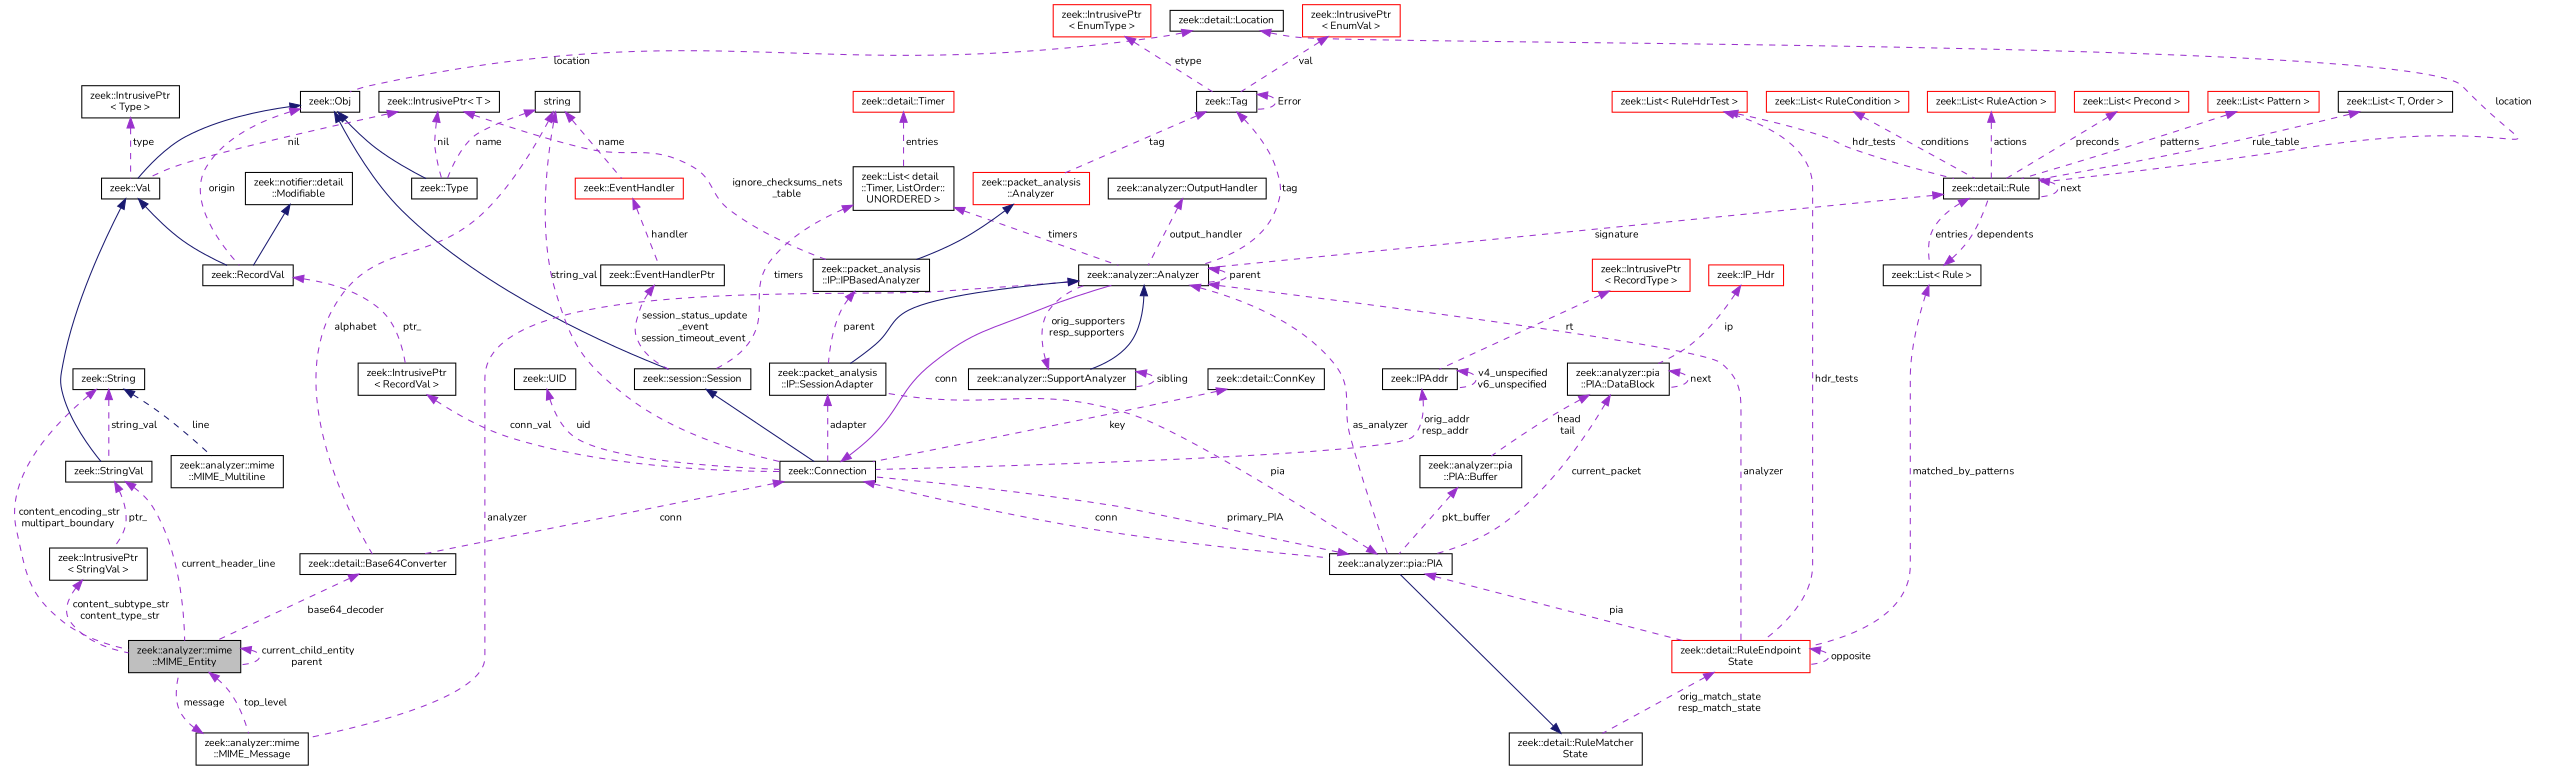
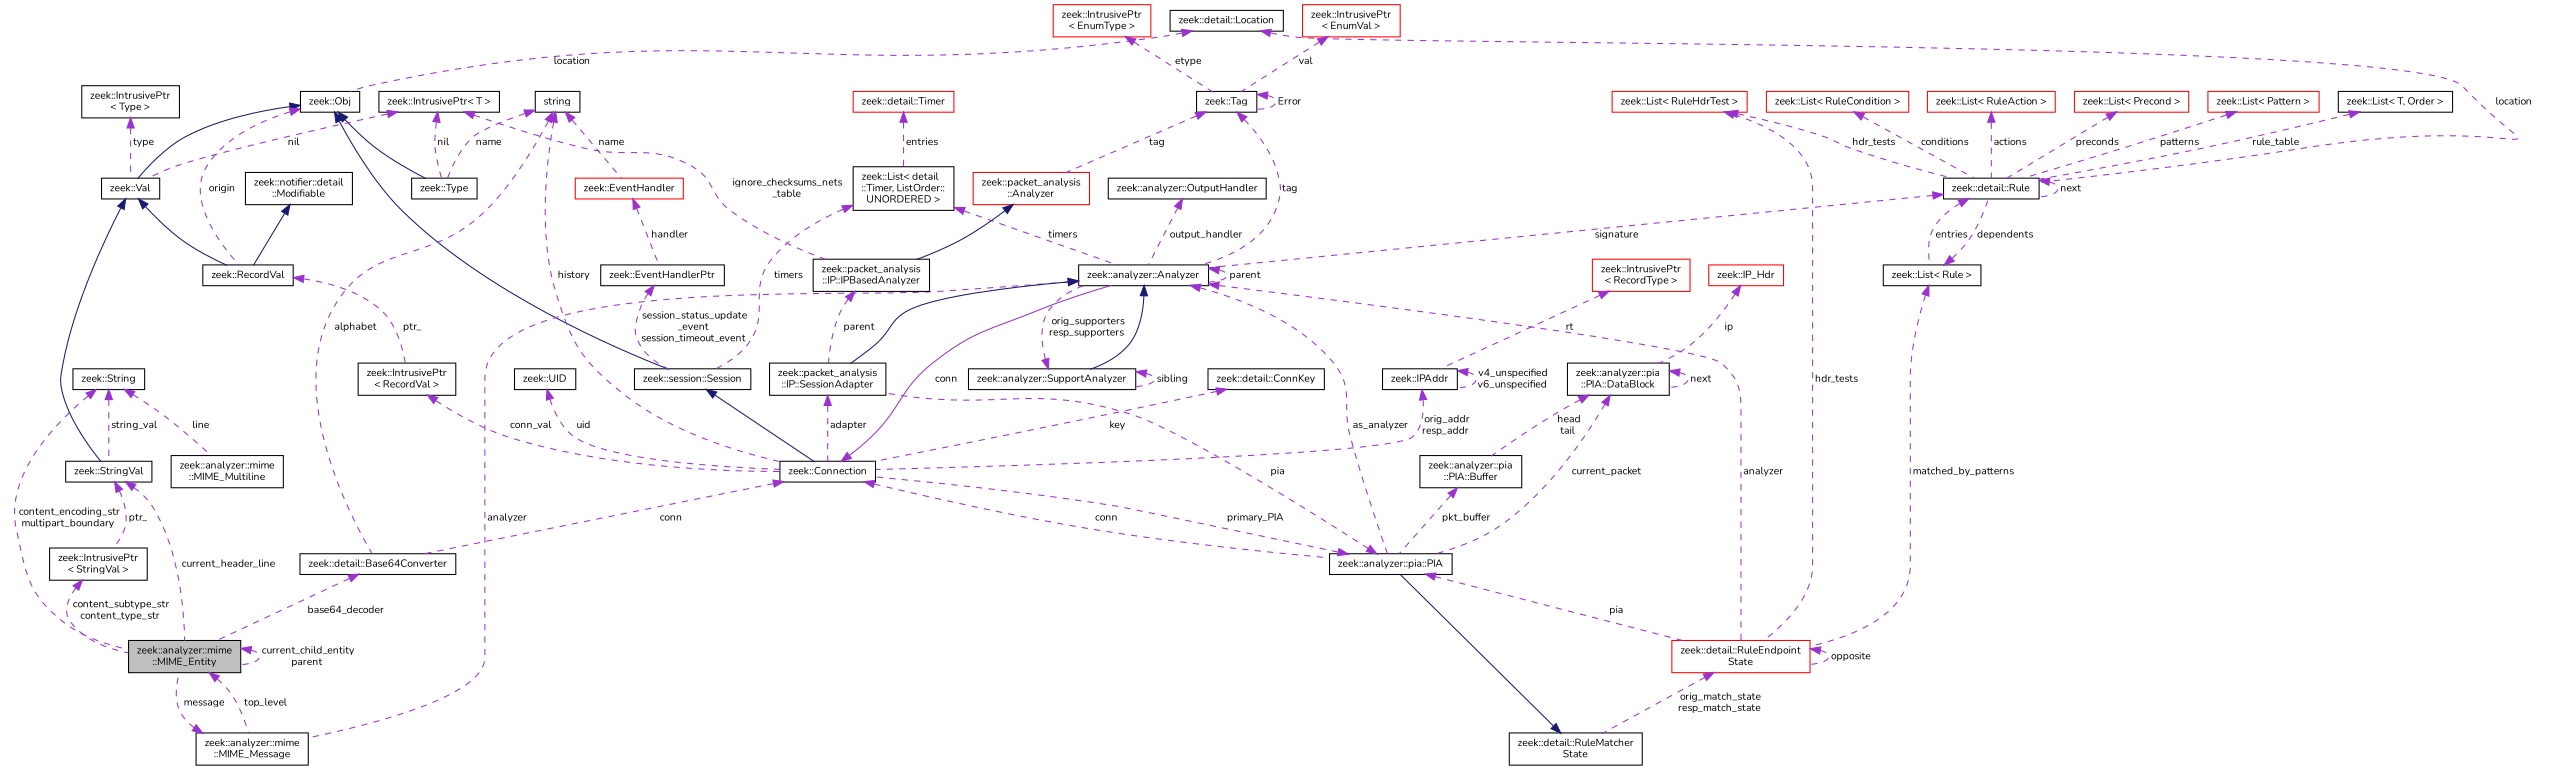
(573, 275) -> (573, 275)
(174, 423) -> (174, 423)
